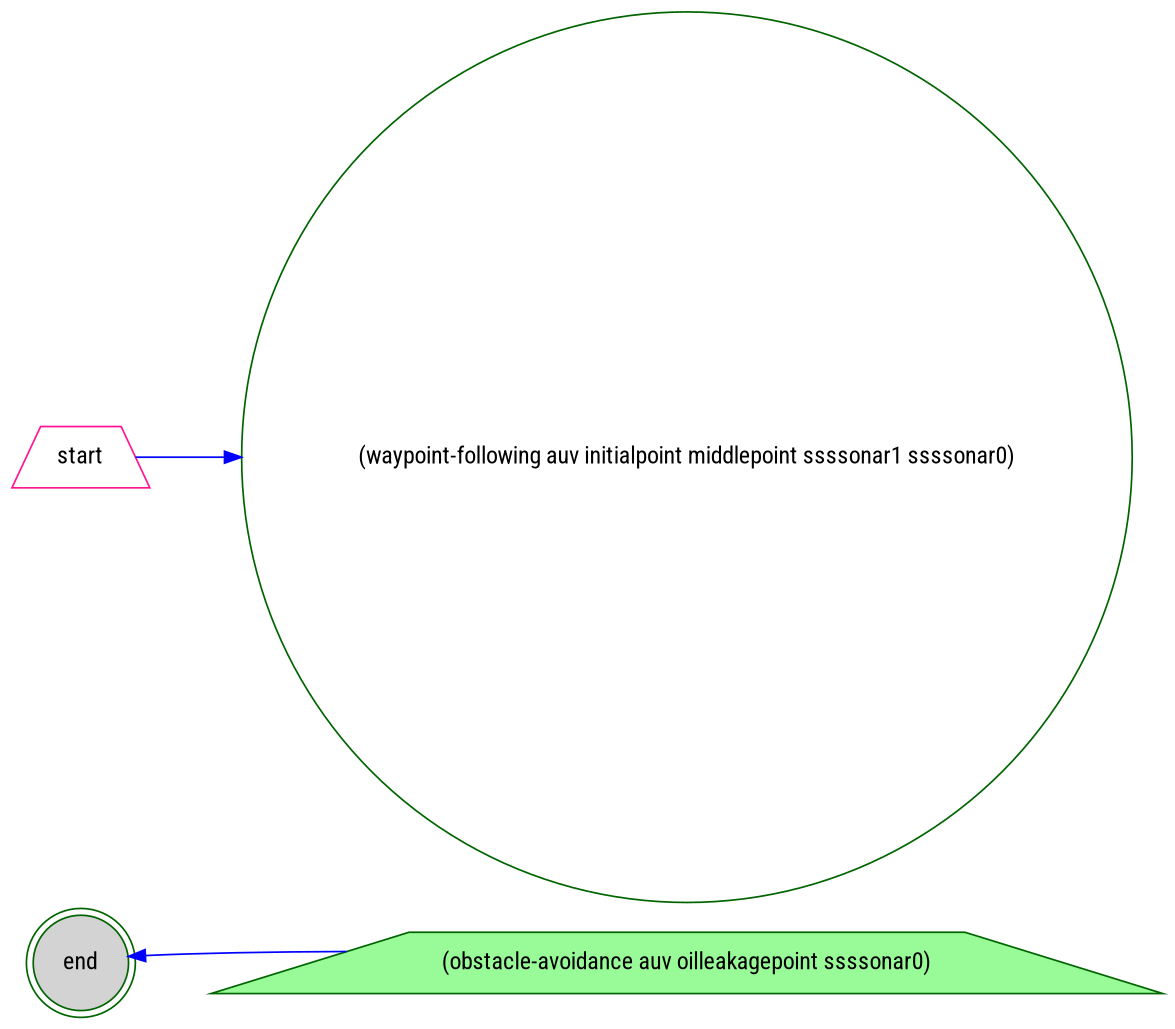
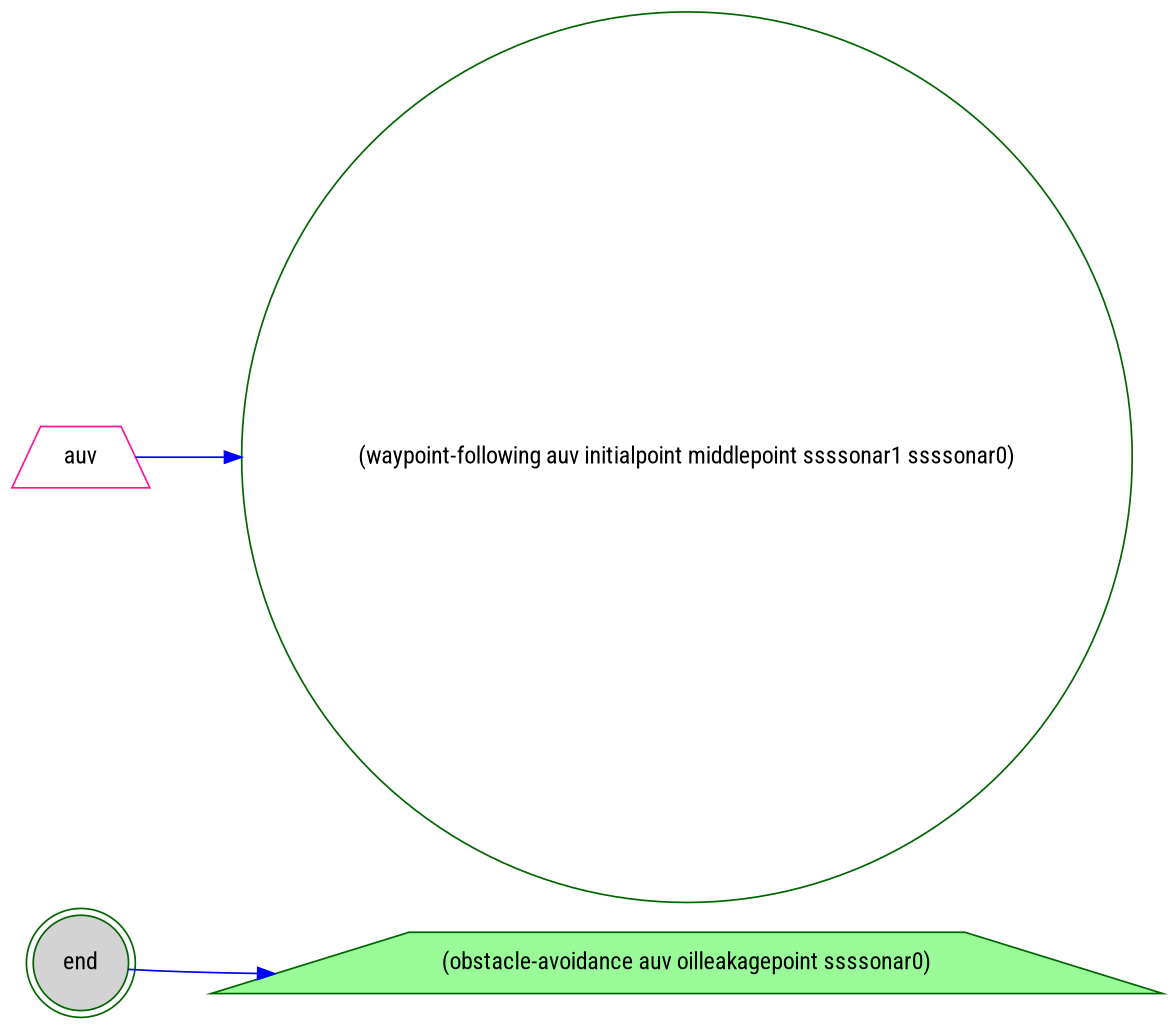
(81, 457) -> (81, 457)
(246, 953) -> (193, 972)
